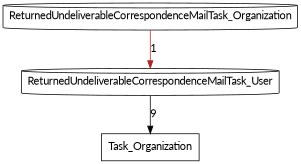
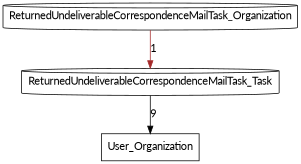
(150, 82) -> (150, 82)
(150, 147) -> (150, 147)
